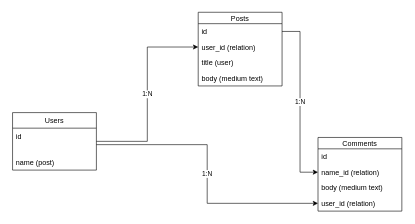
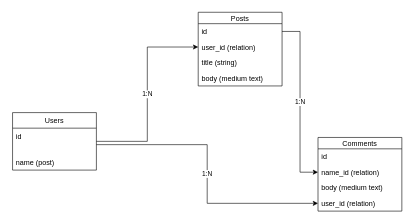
(223, 63) -> (226, 63)
